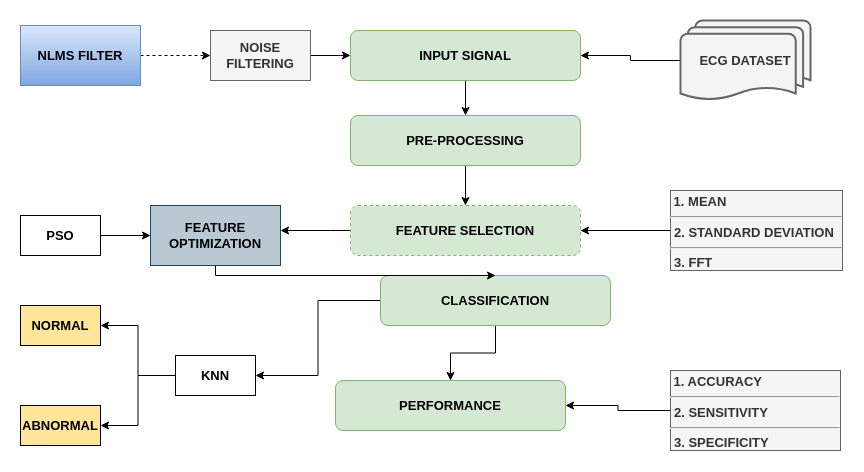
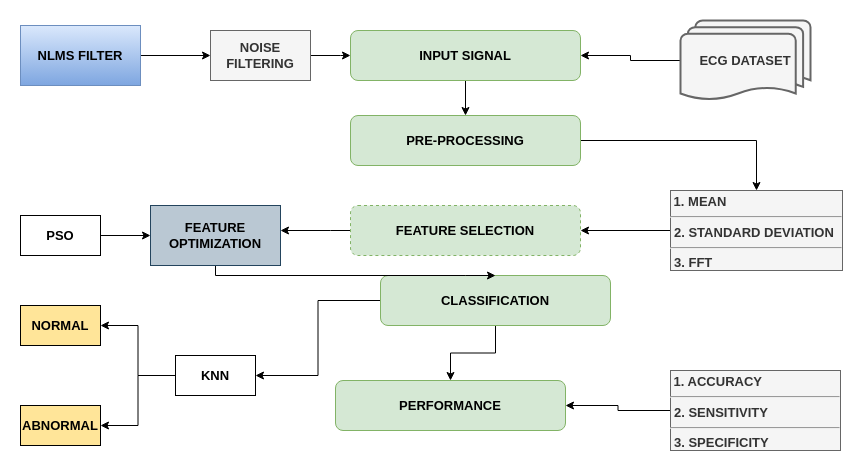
(172, 56) -> (172, 56)
(466, 182) -> (690, 141)
